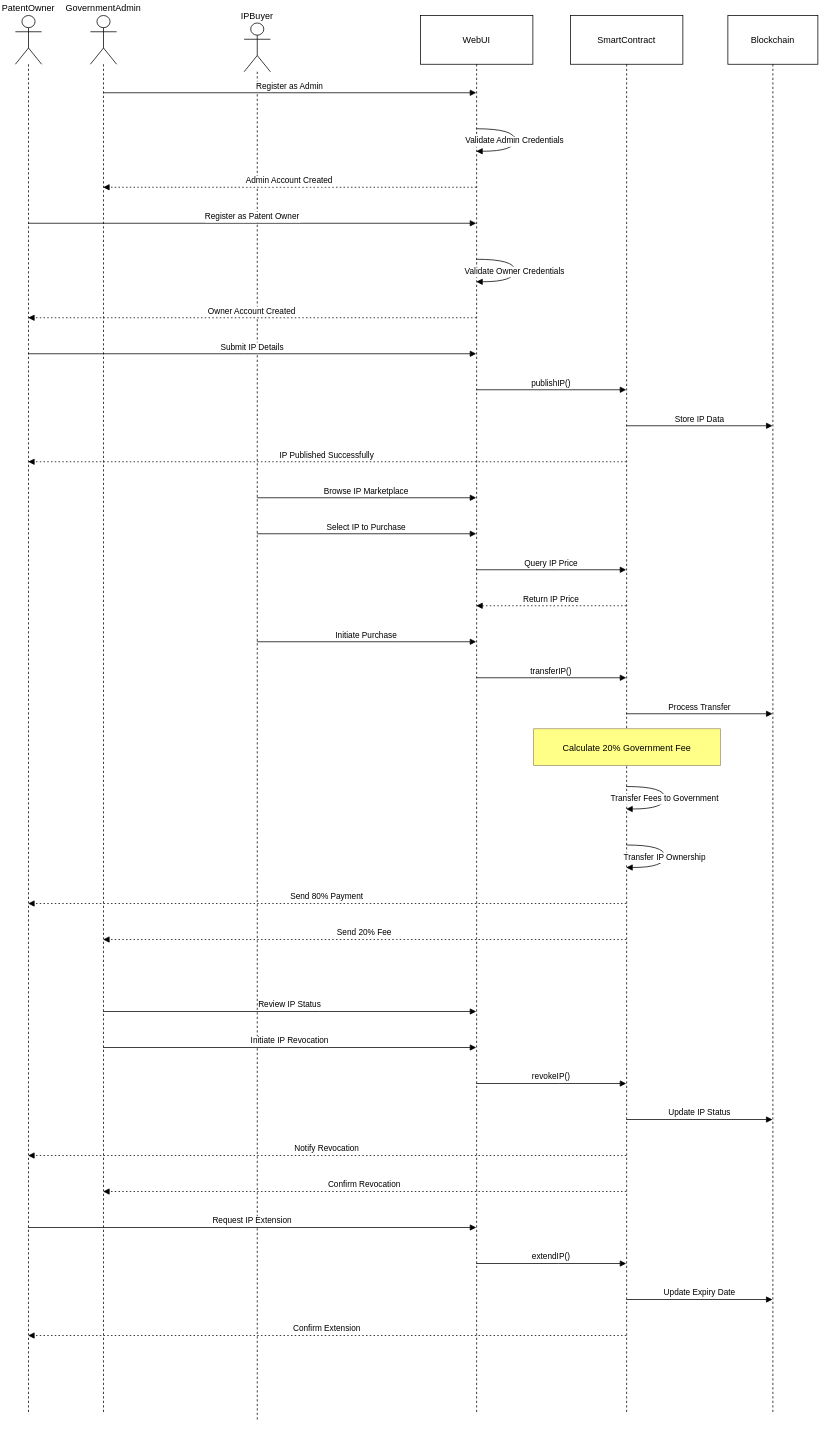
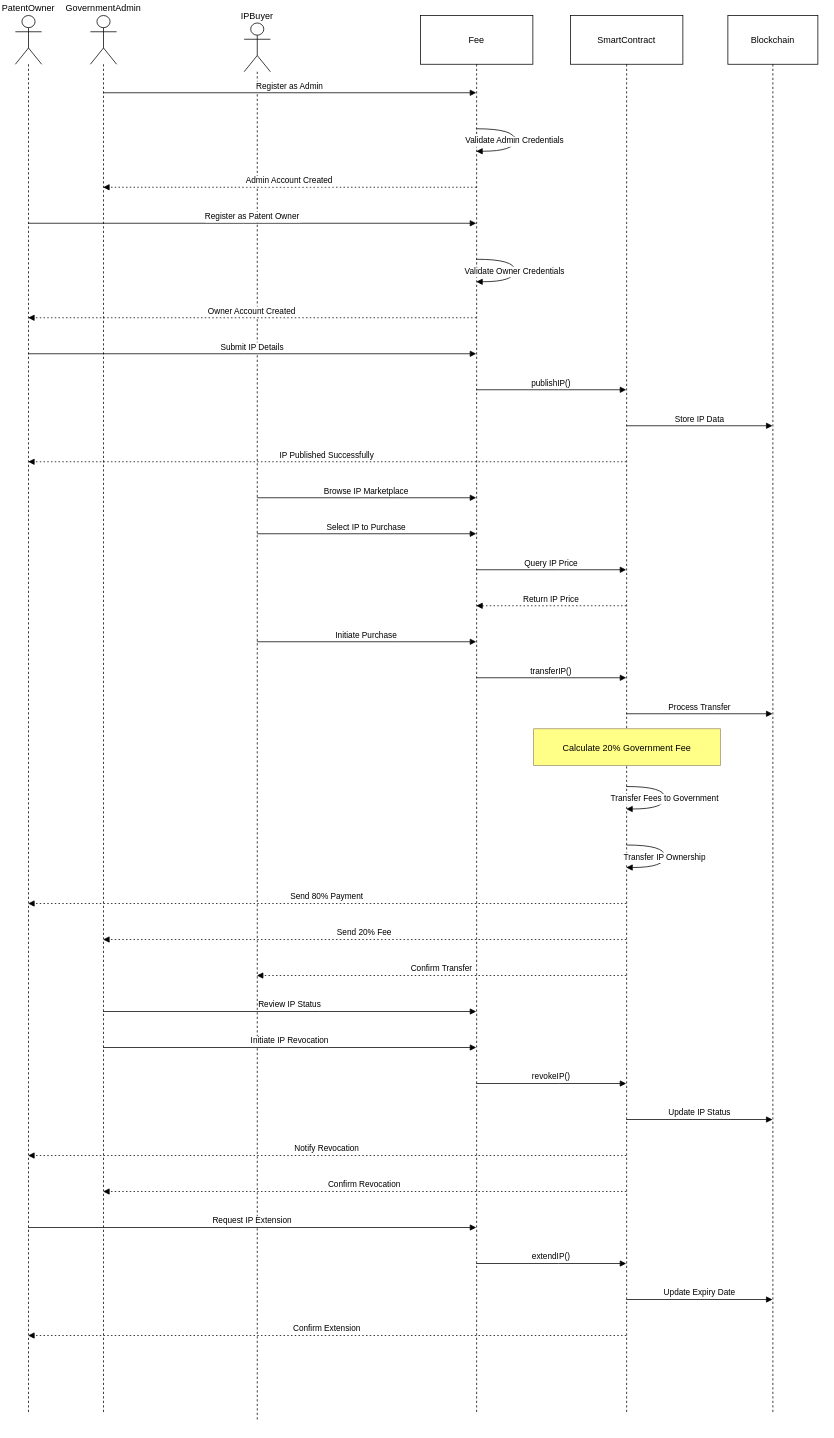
(477, 40) -> (477, 40)
none -> (444, 975)
